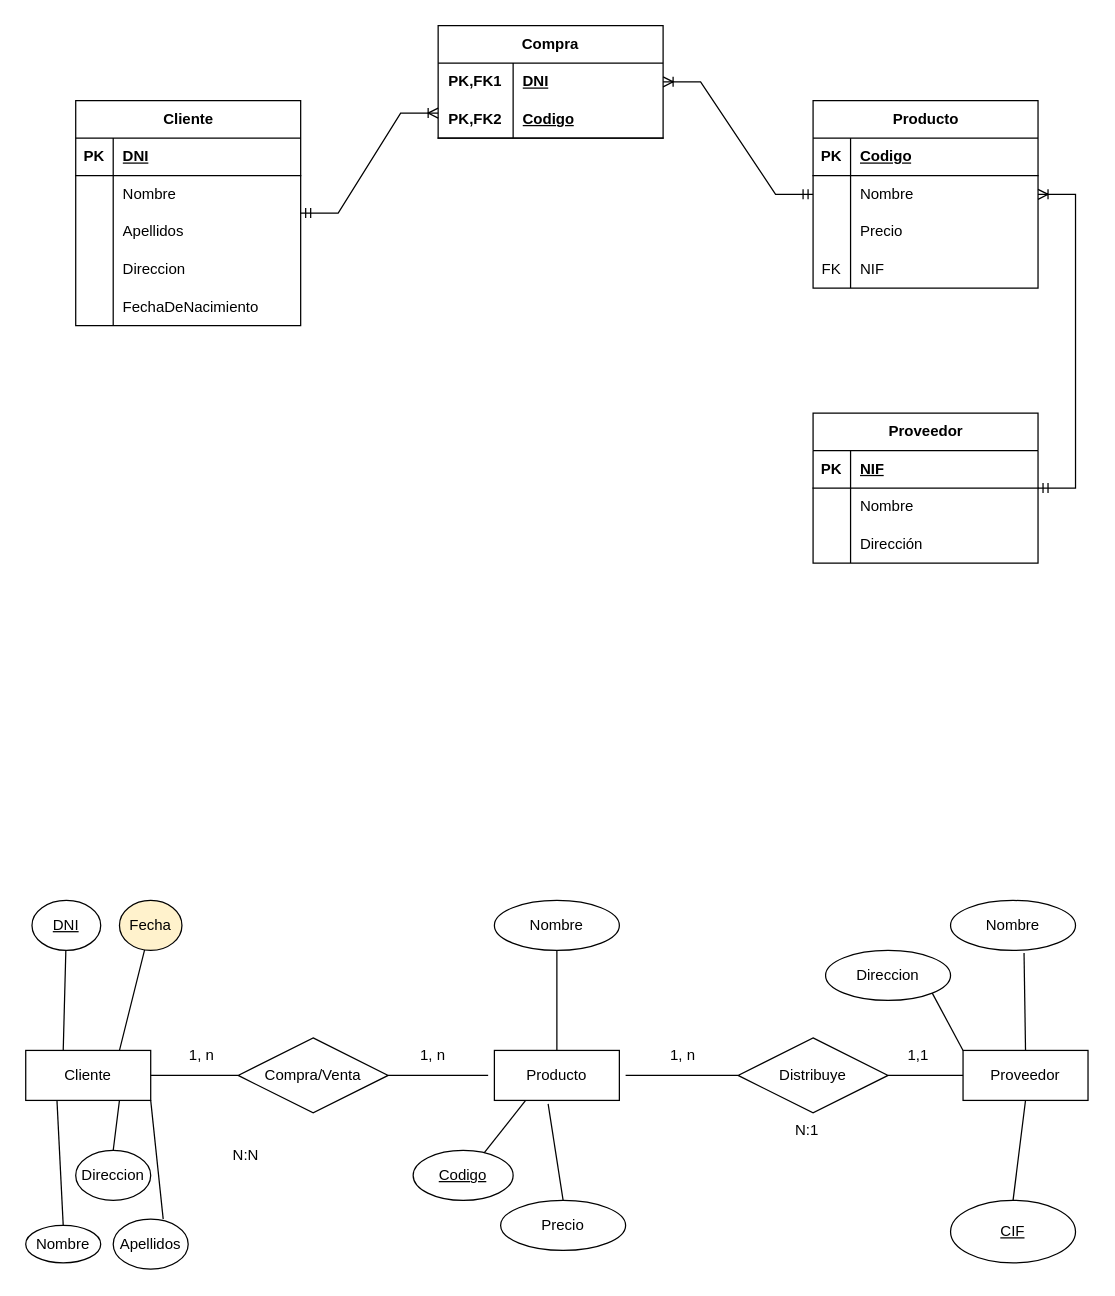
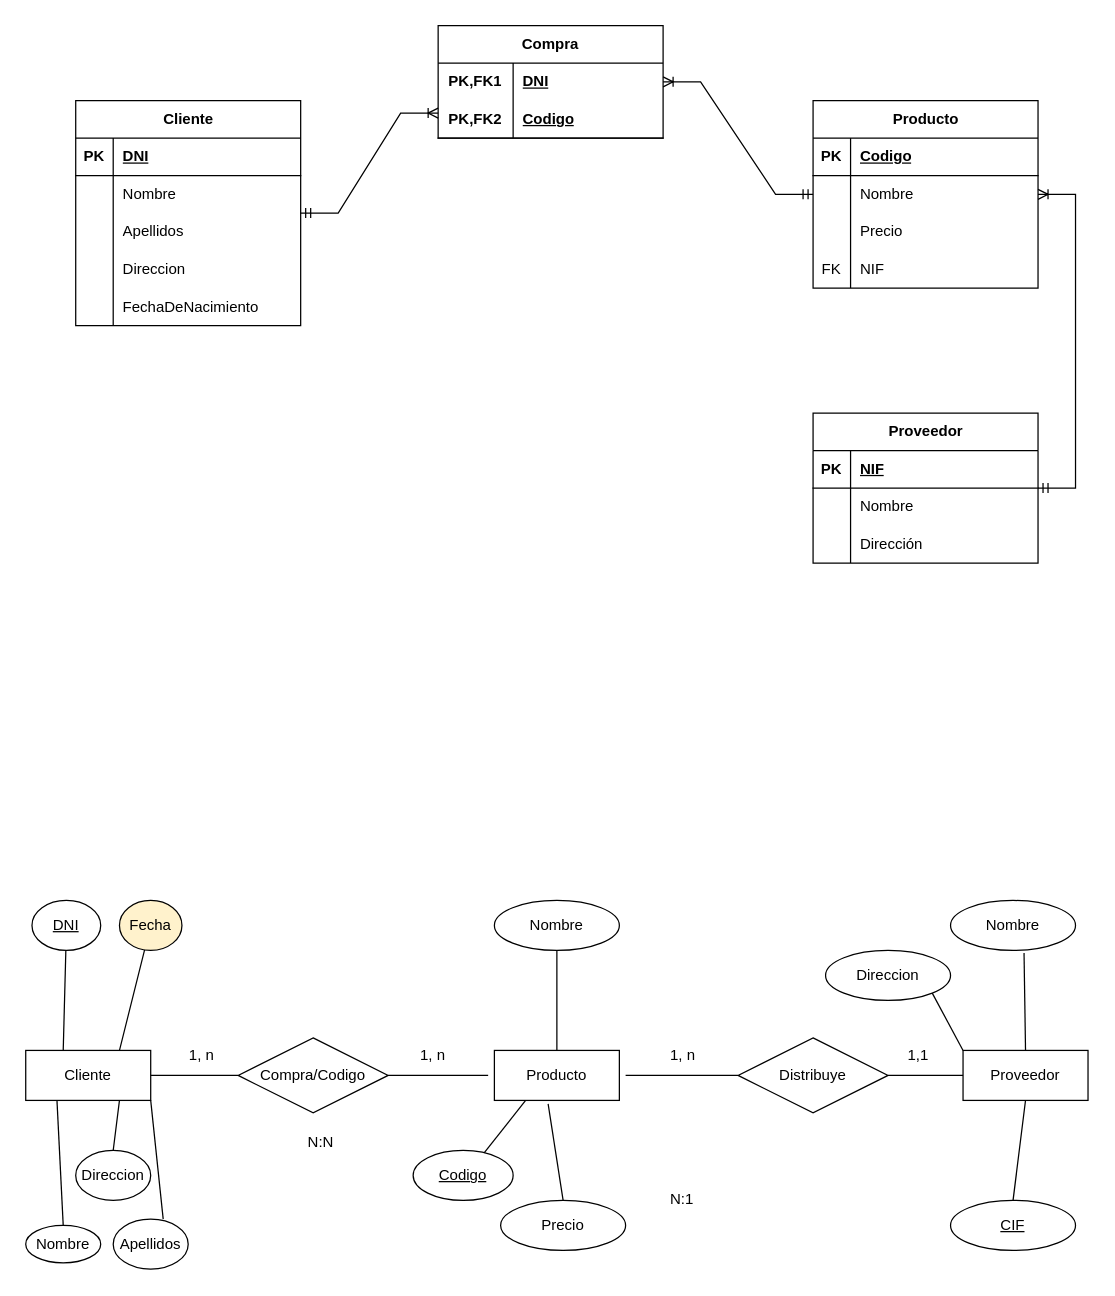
(313, 1076) -> (313, 1076)
(813, 1132) -> (688, 1201)
(251, 1157) -> (326, 1144)
(1013, 1232) -> (1013, 1226)
